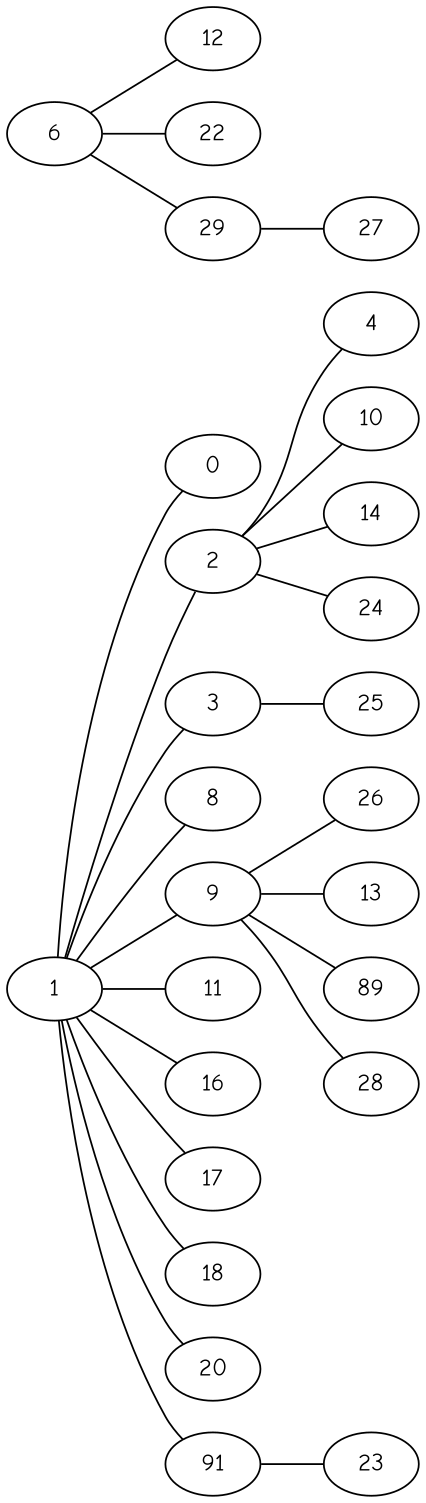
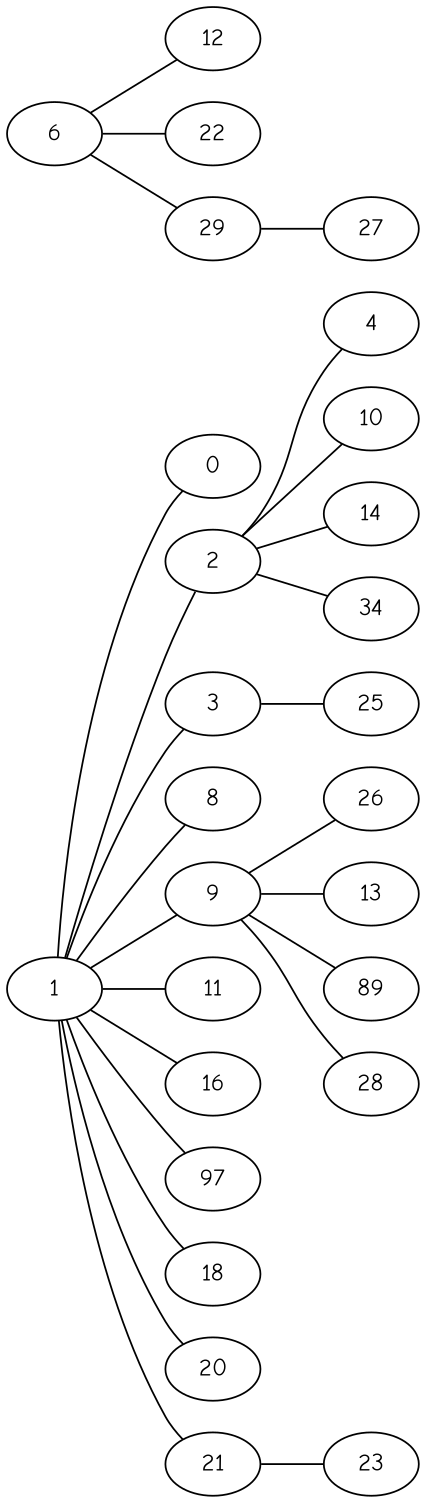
(371, 609) -> (371, 609)
(213, 1179) -> (213, 1179)
(213, 1464) -> (213, 1464)
